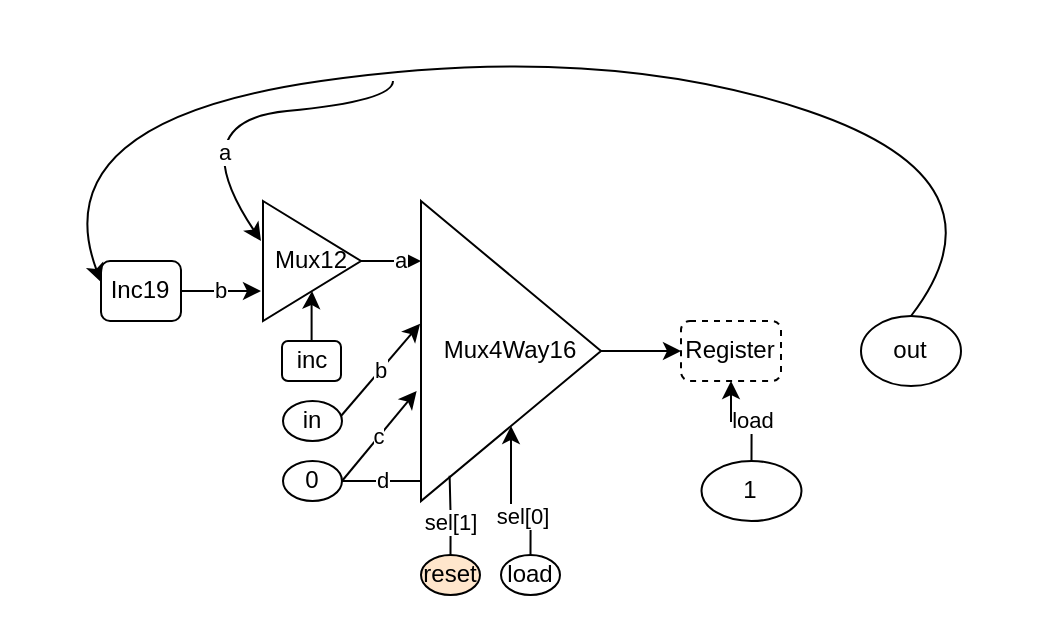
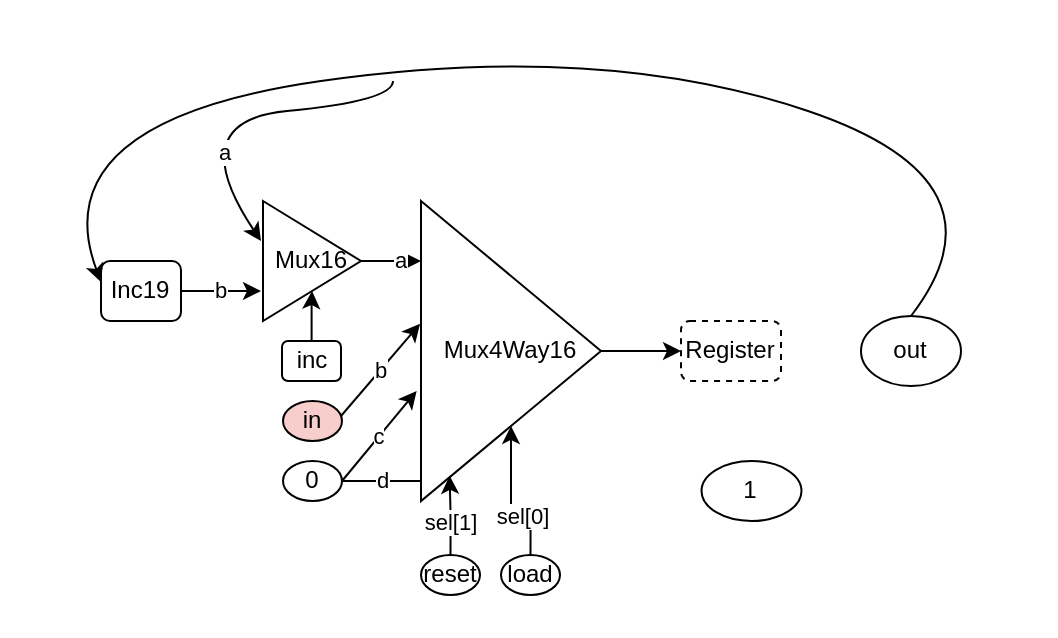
(312, 261) -> (312, 261)
(313, 421) -> (313, 421)
(749, 421) -> none
(450, 485) -> (450, 491)
(451, 575) -> (451, 575)
